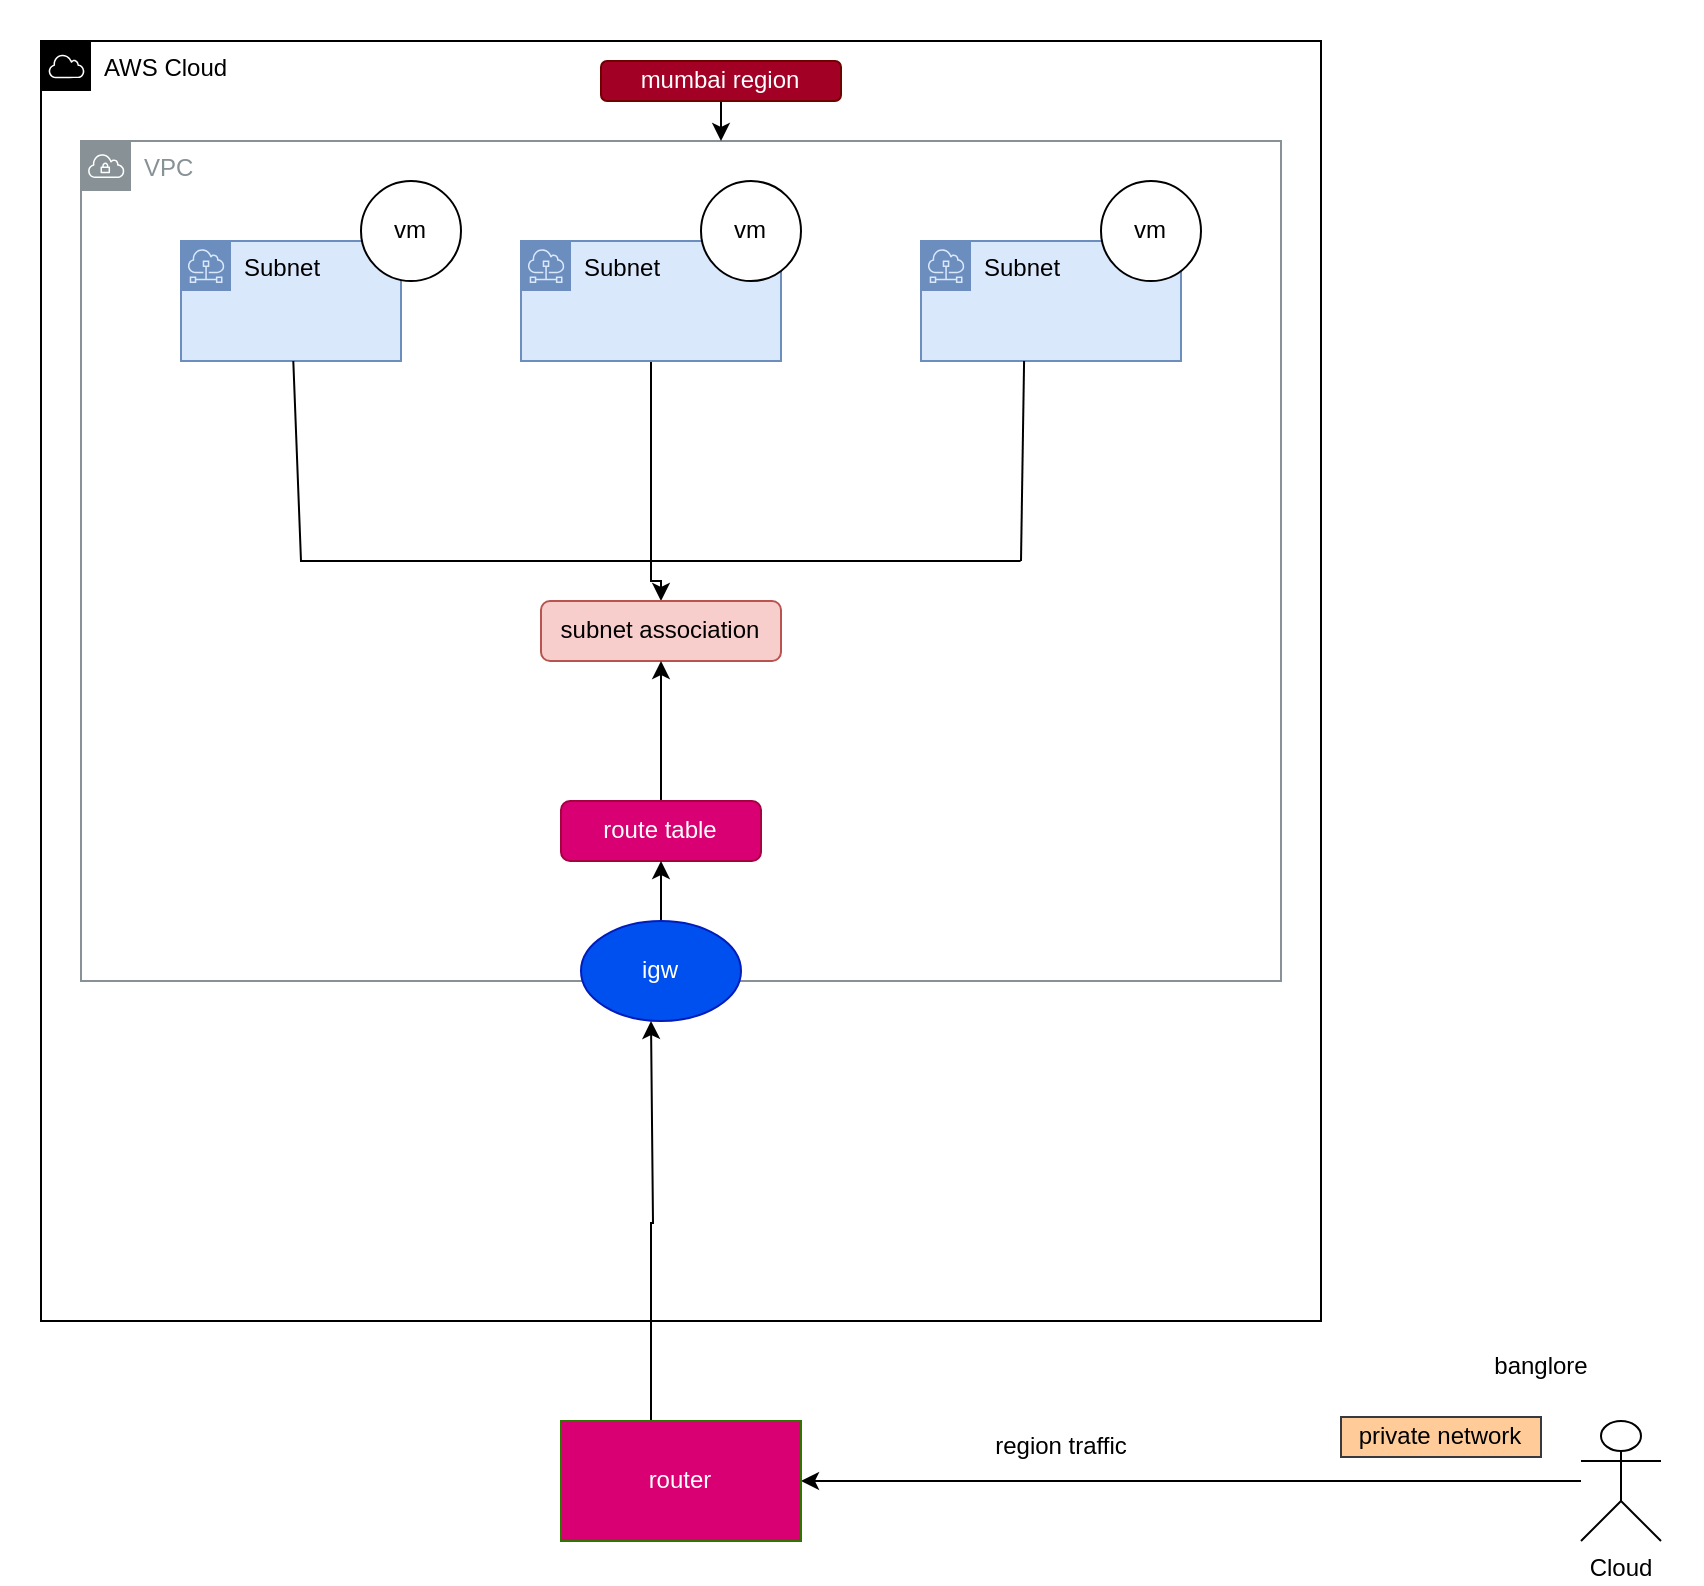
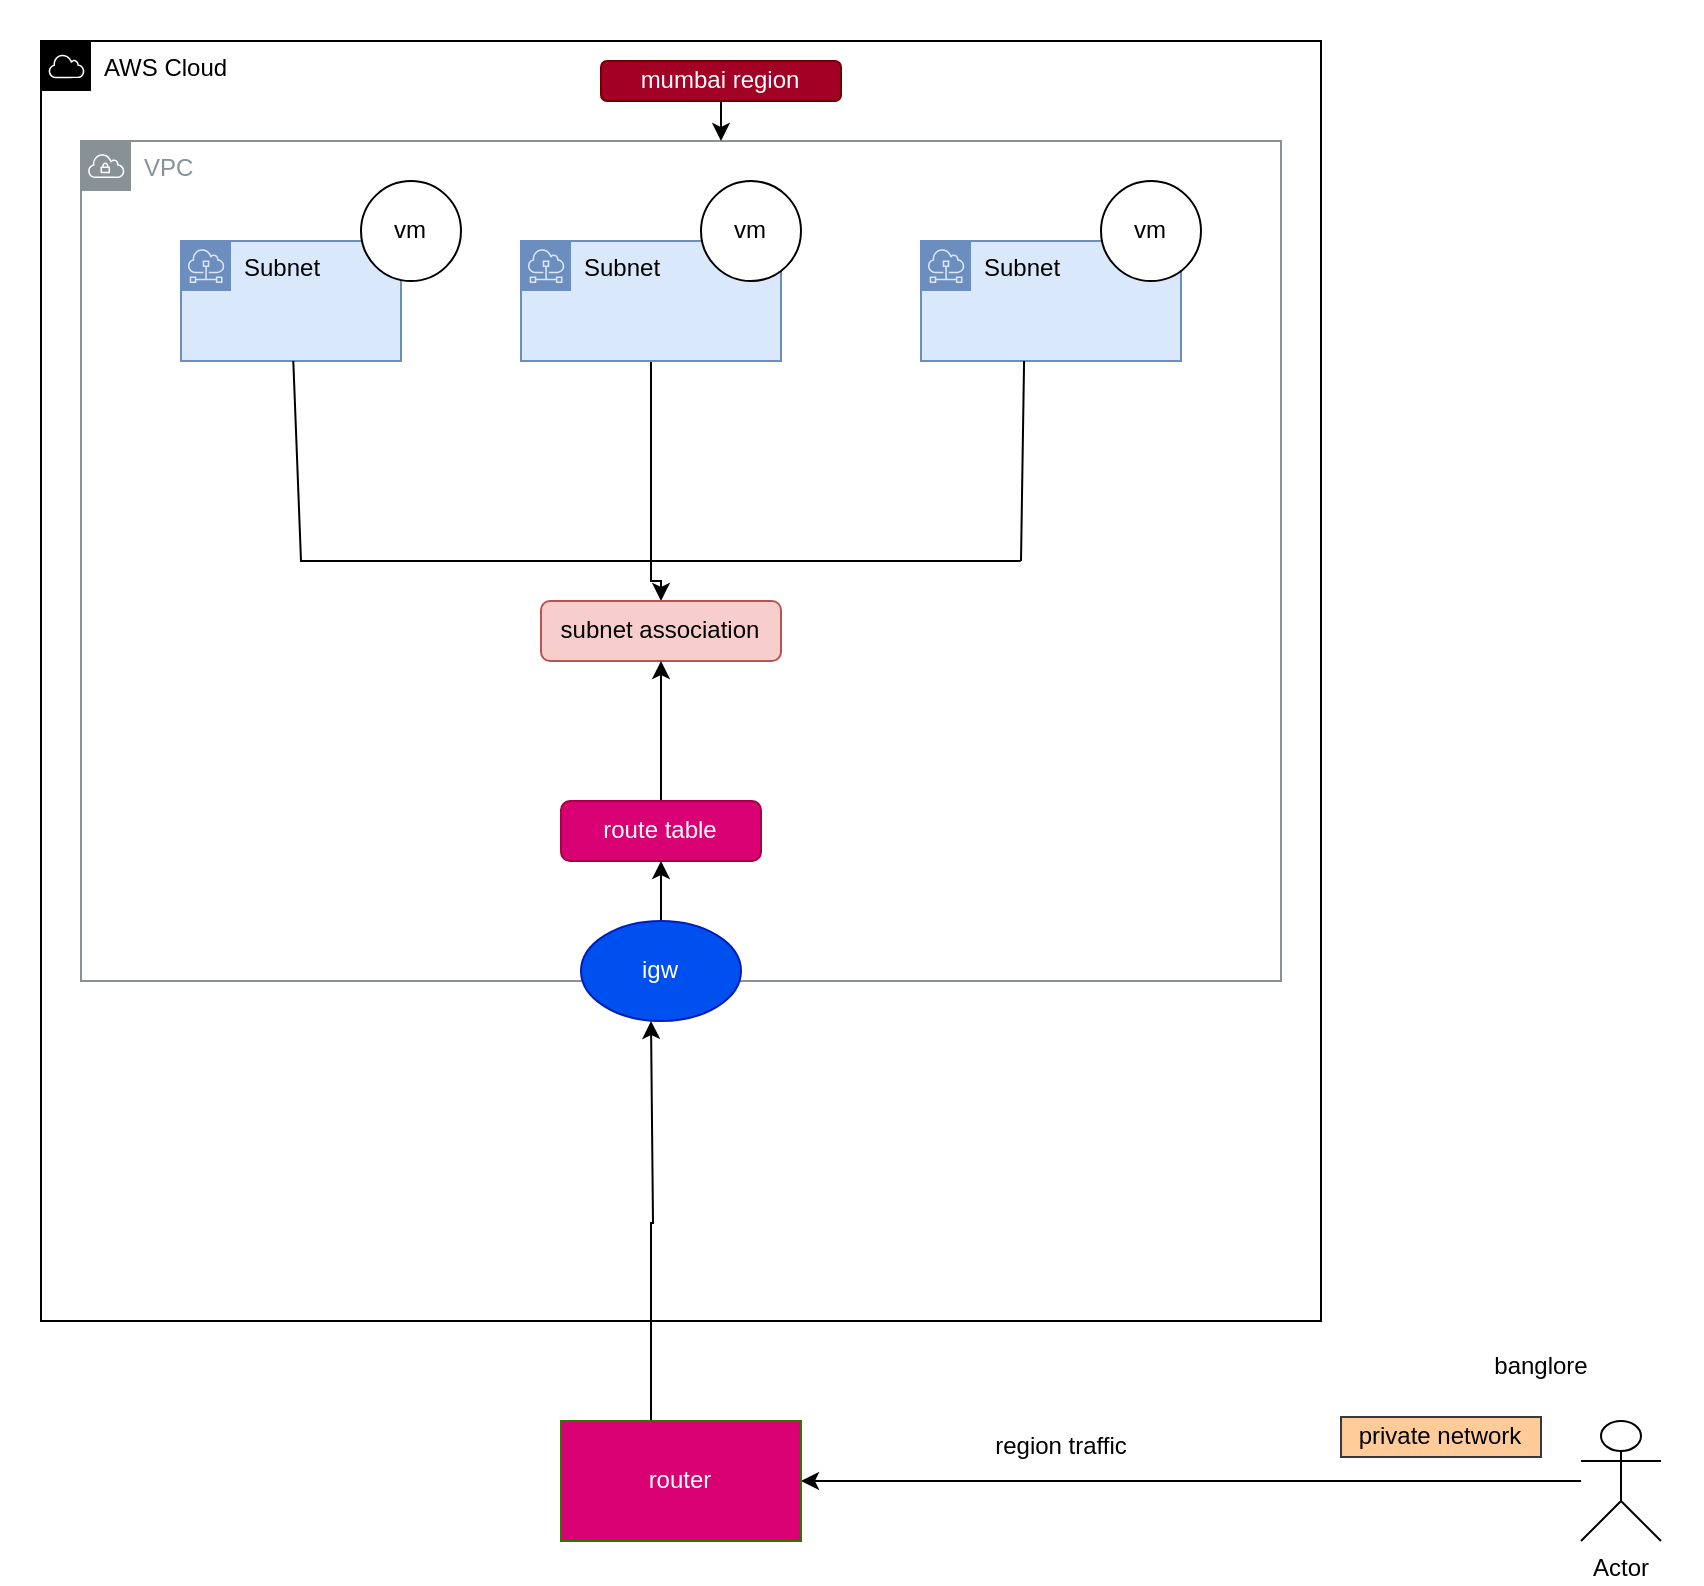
(1622, 1569) -> (1622, 1569)
